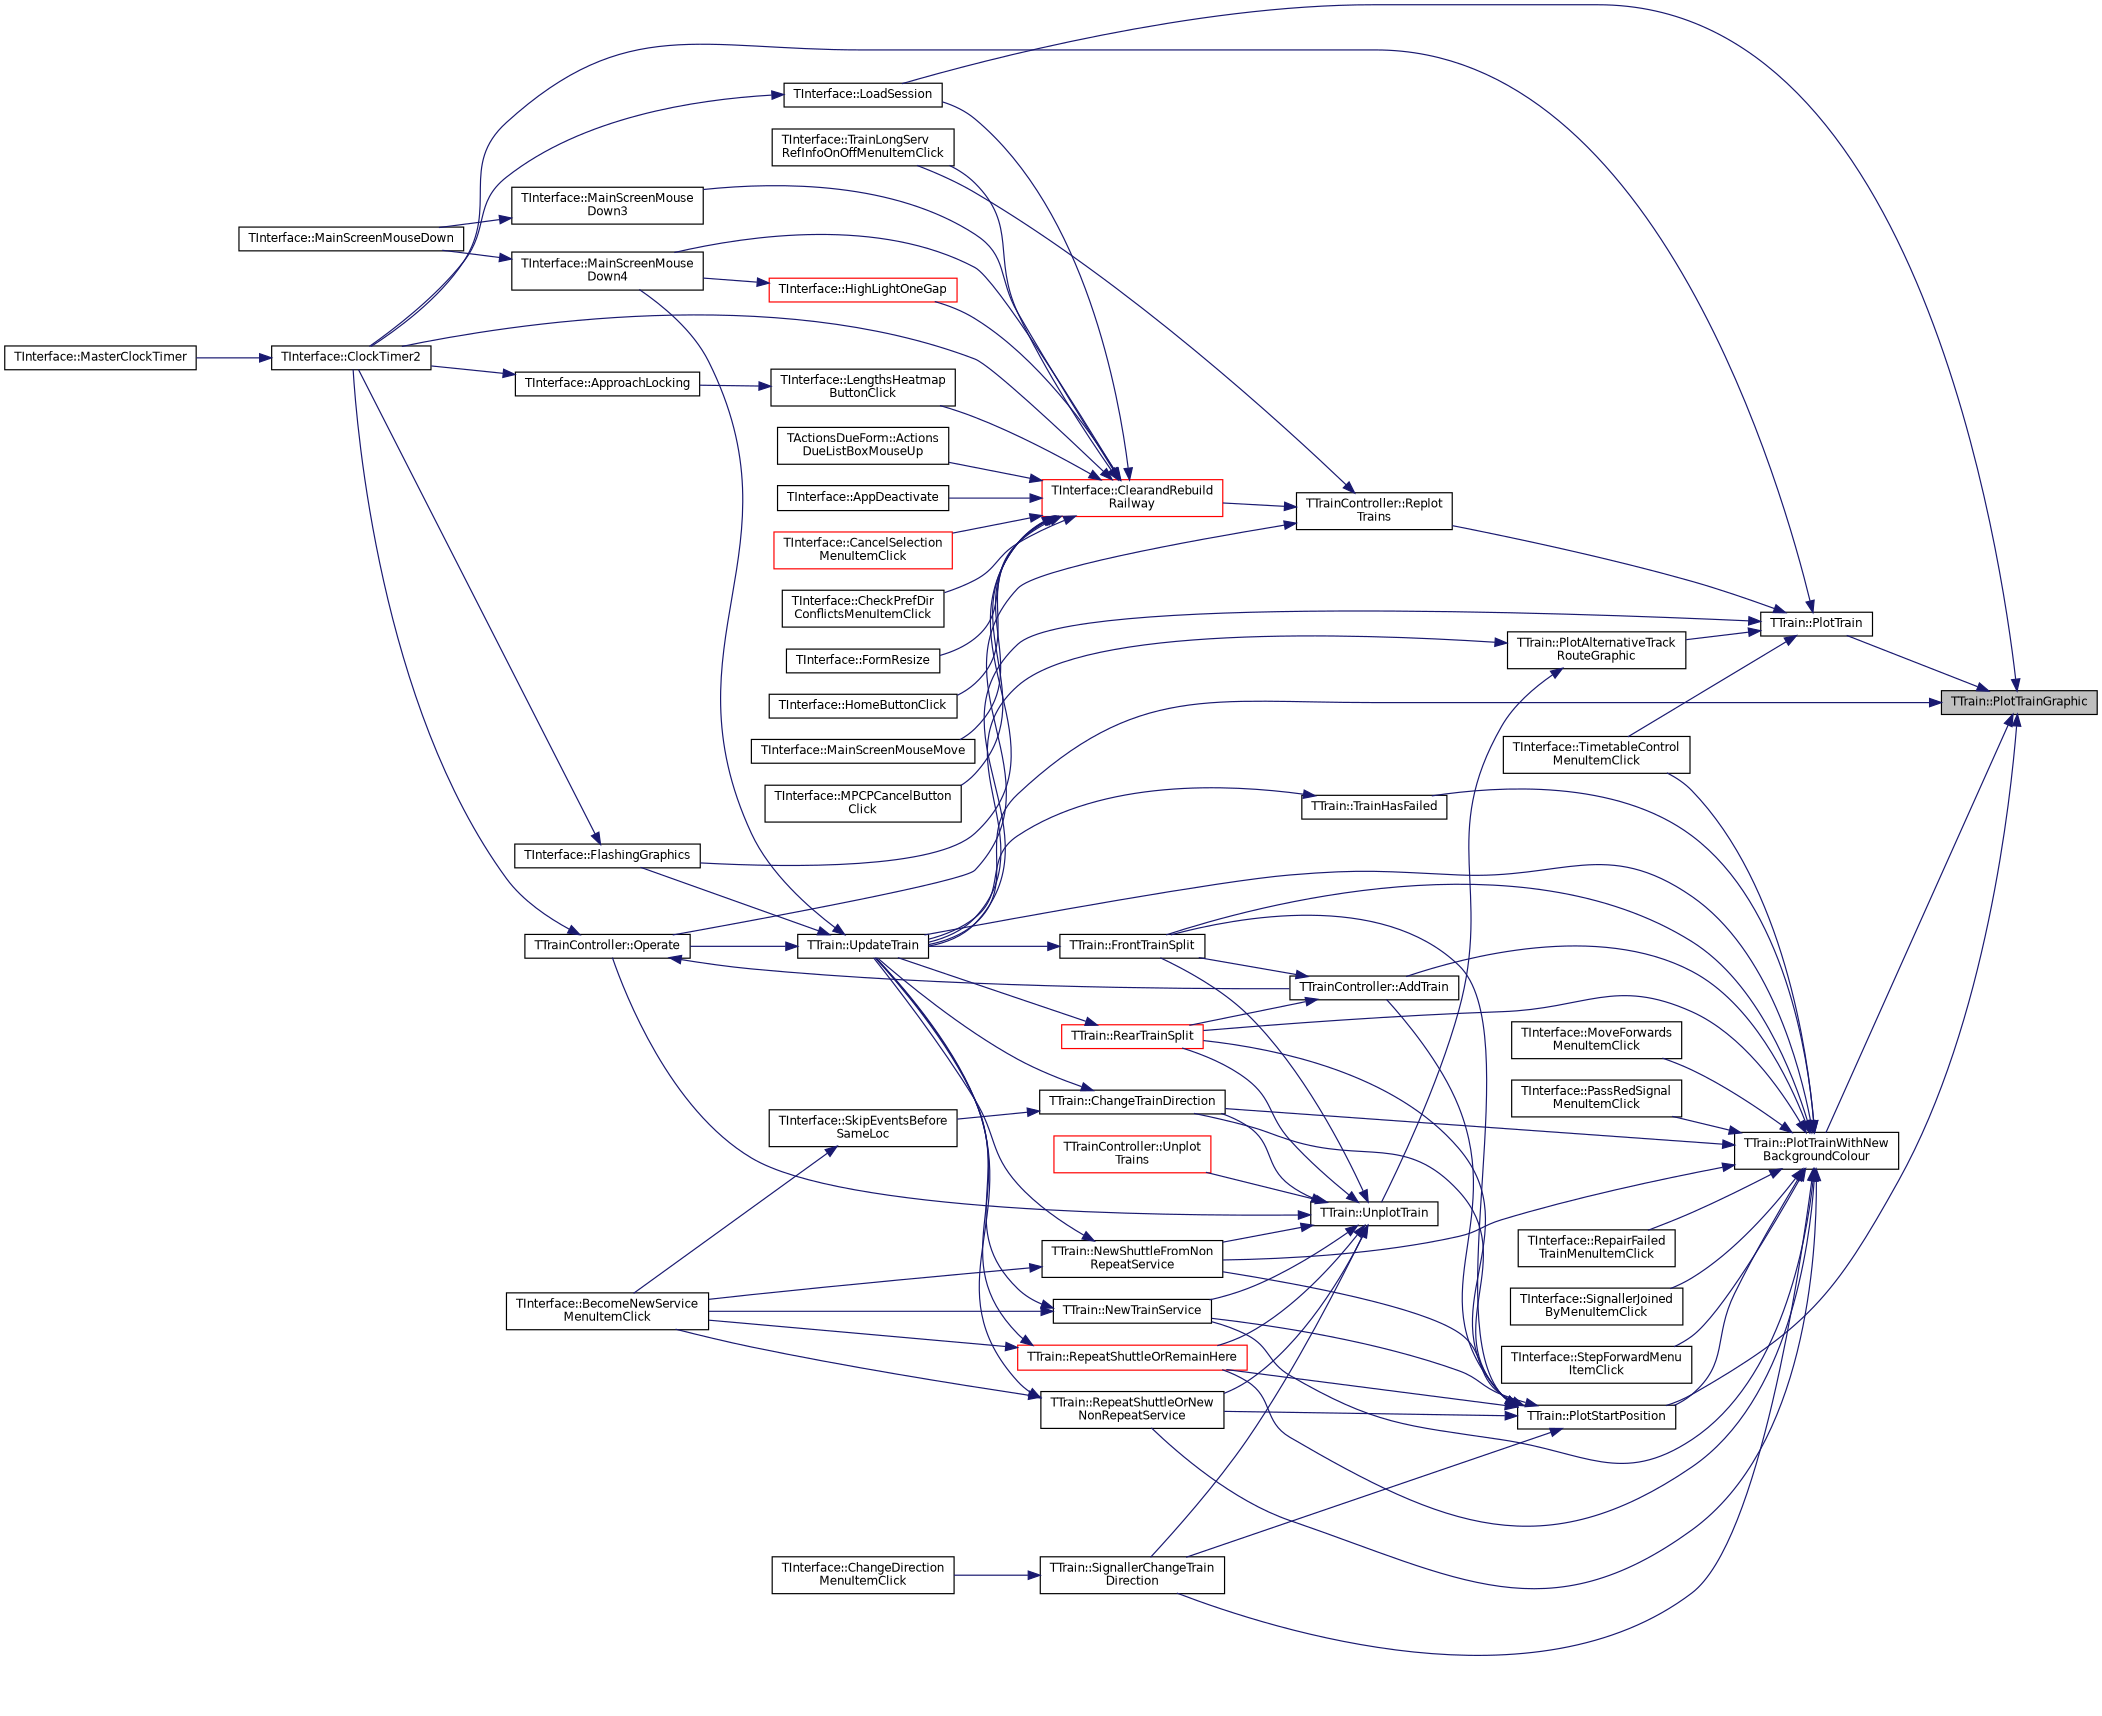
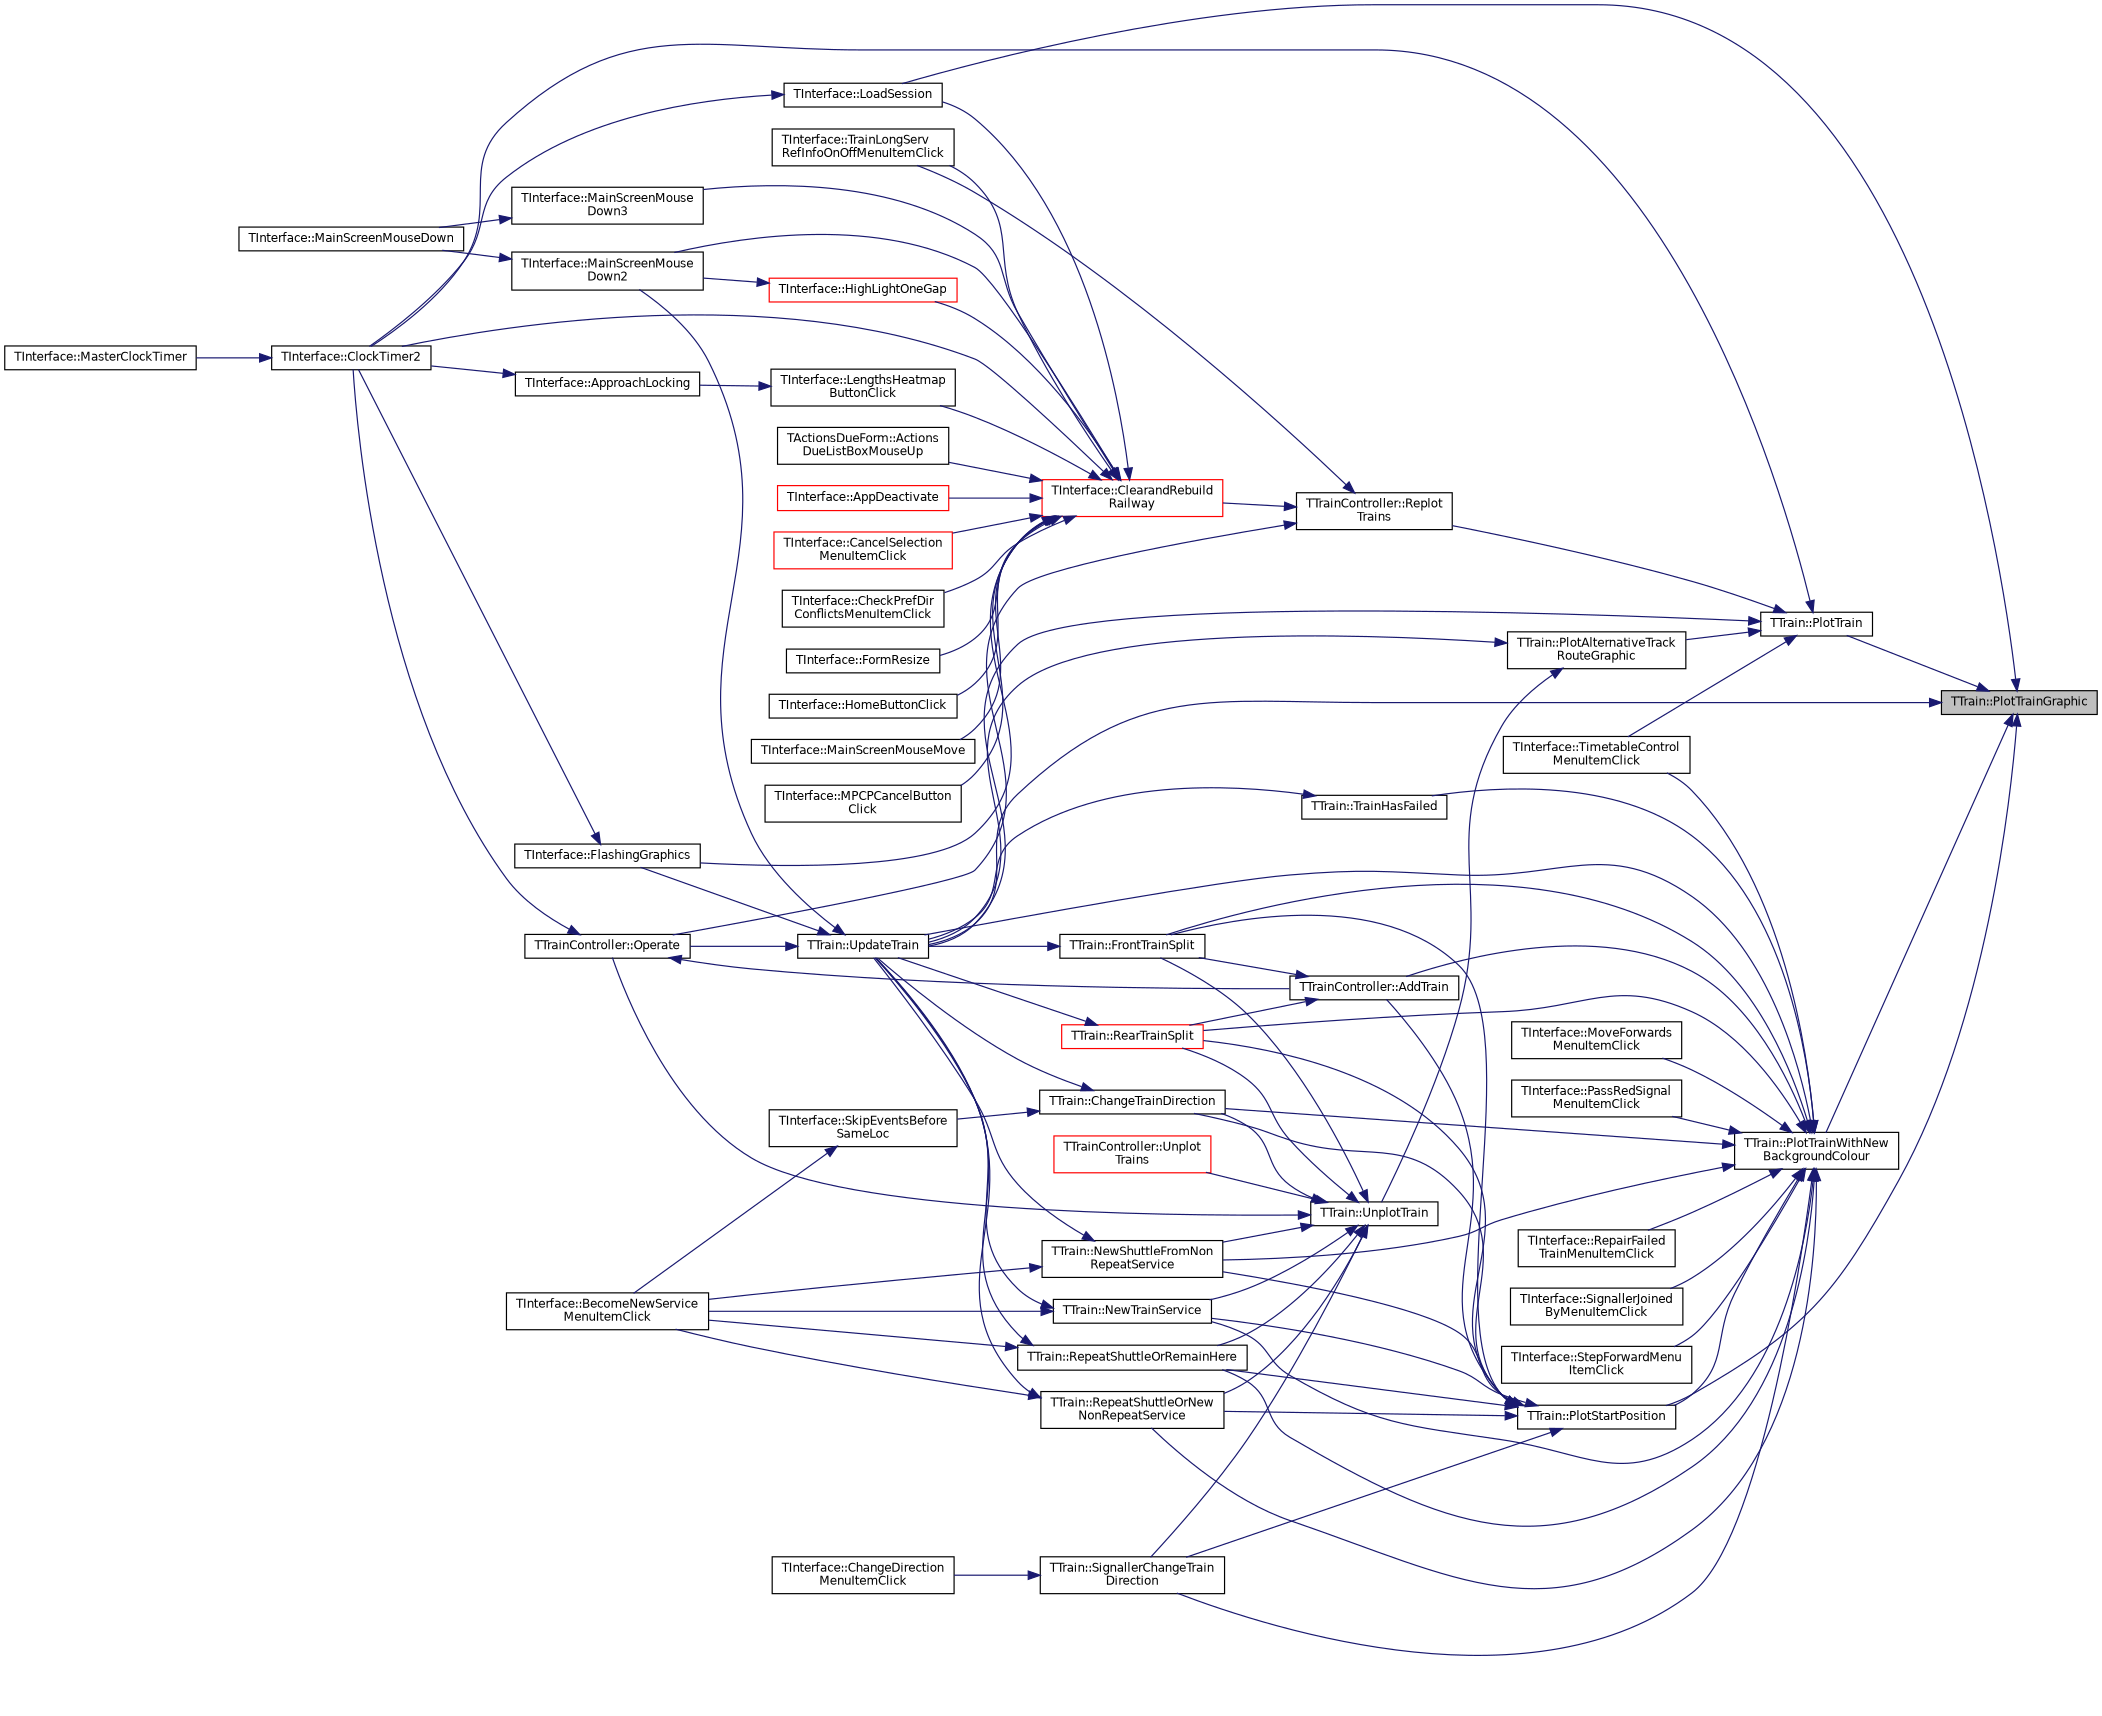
(608, 271) -> (608, 271)
(863, 498) -> (863, 498)
(1132, 1358) -> (1132, 1358)
